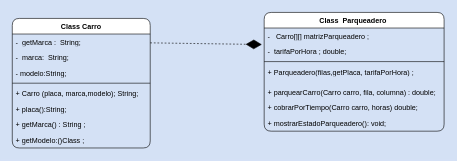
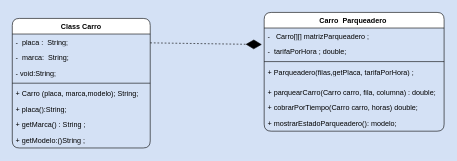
(354, 21) -> (354, 21)
(57, 42) -> (50, 42)
(43, 74) -> (39, 74)
(335, 124) -> (339, 124)
(53, 141) -> (55, 141)
